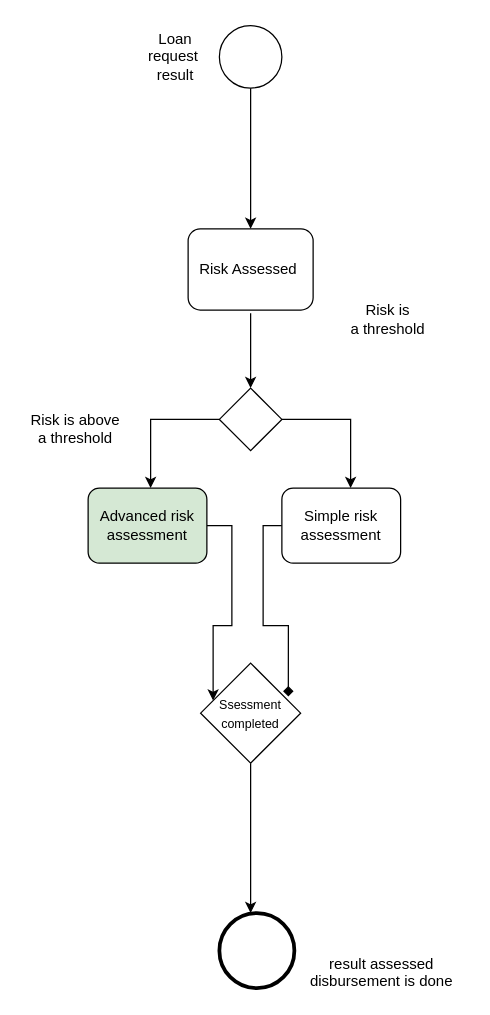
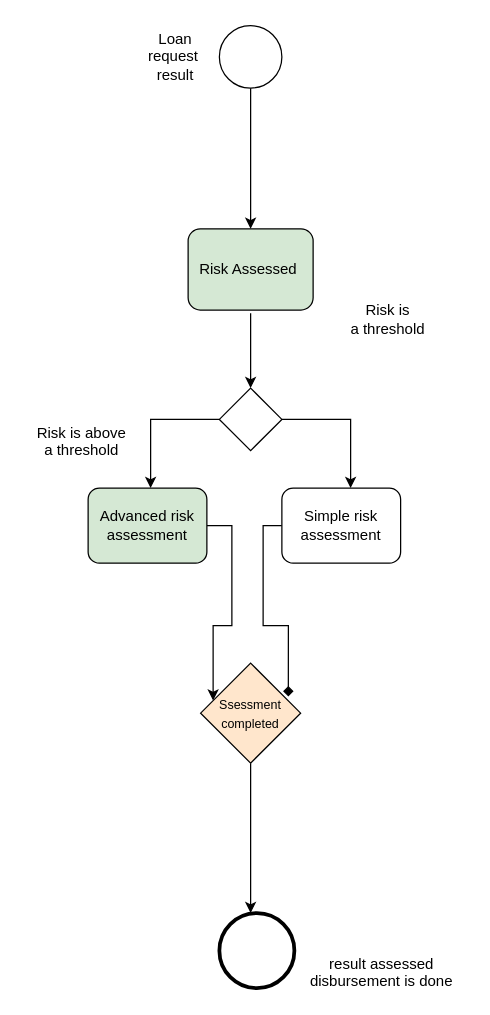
(251, 269) -> (251, 269)
(76, 438) -> (82, 451)
(251, 713) -> (251, 713)
